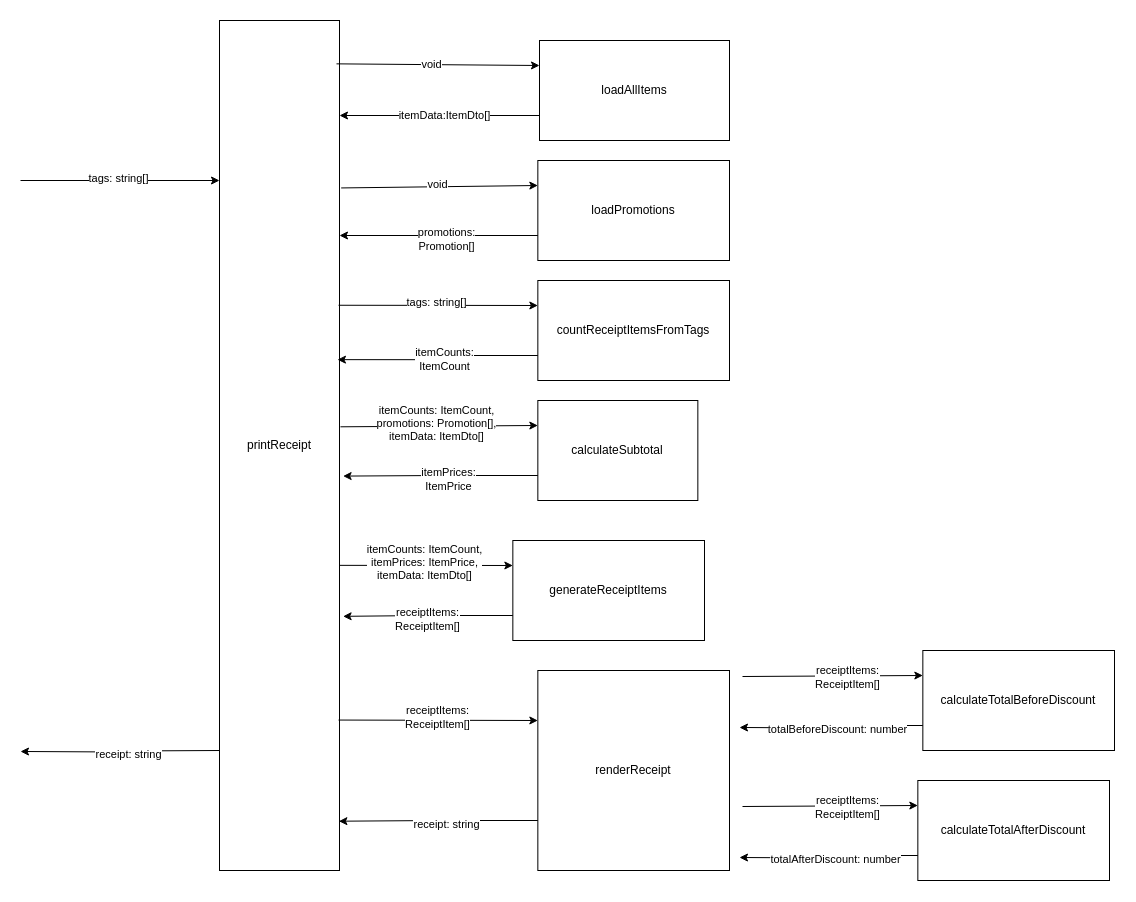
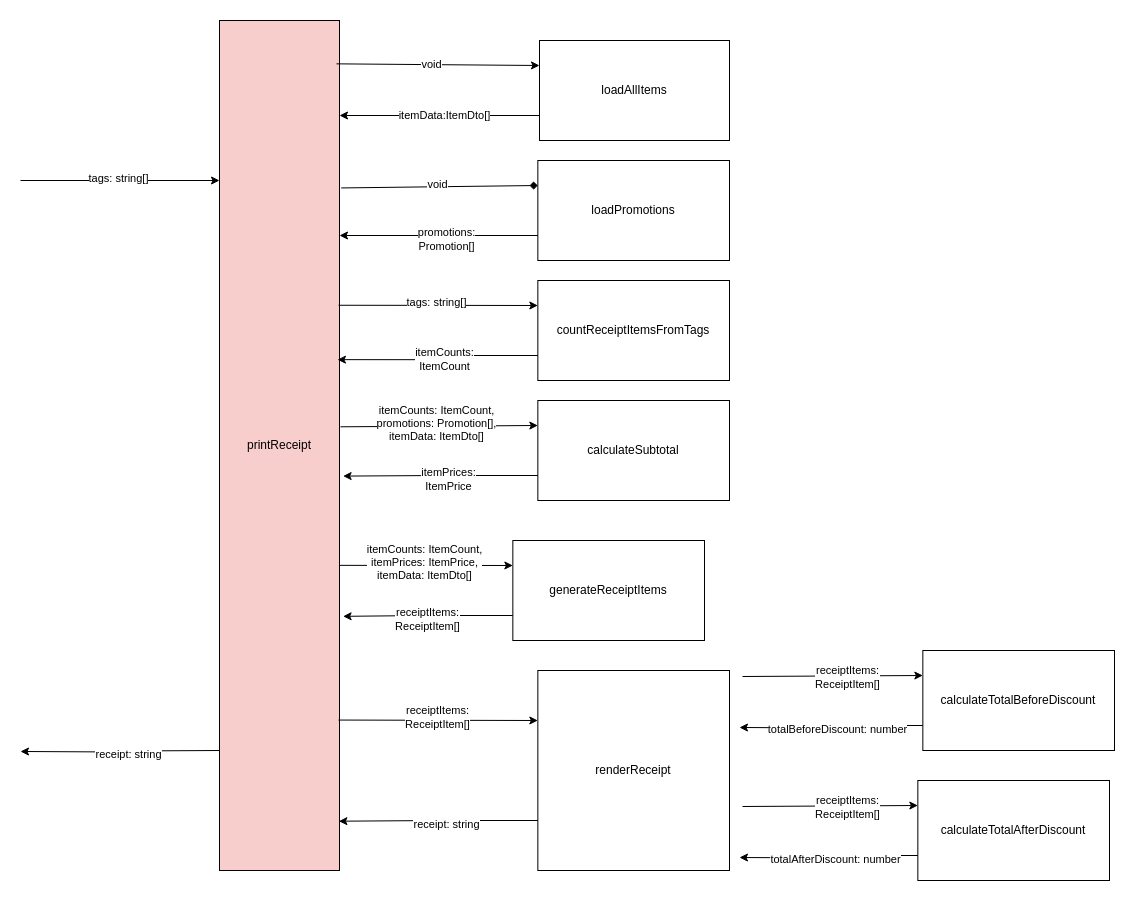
(529, 186) -> (528, 186)
(280, 446) -> (280, 446)
(618, 451) -> (634, 451)
